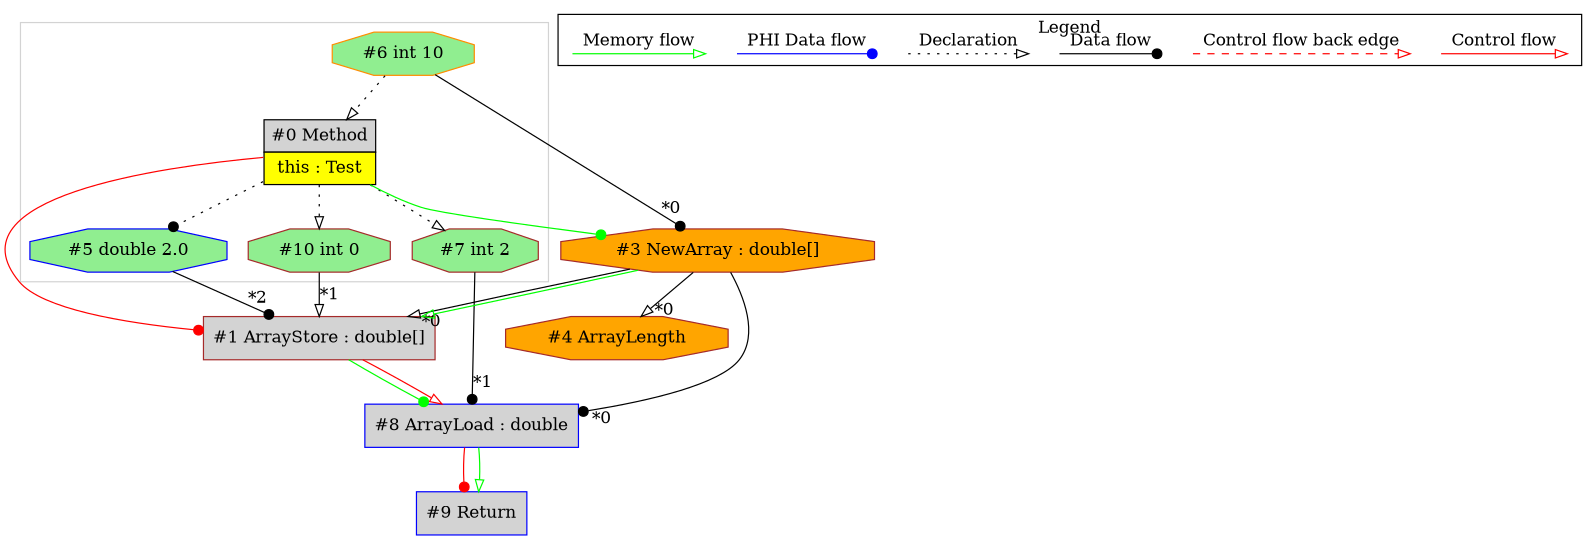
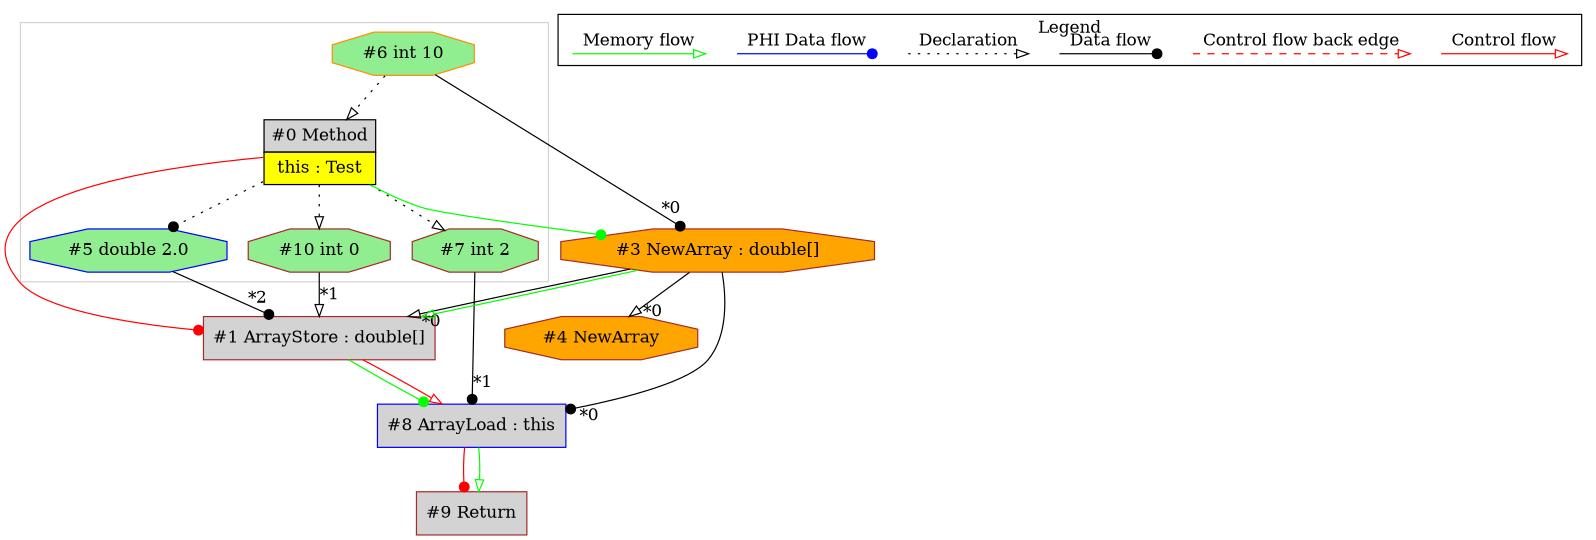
(617, 338) -> (601, 338)
(472, 426) -> (472, 426)
(472, 513) -> (472, 513)
